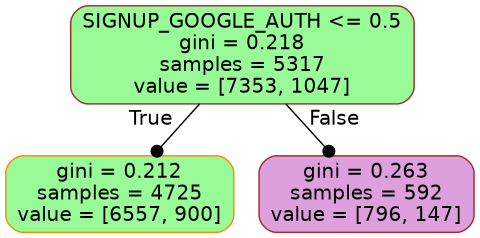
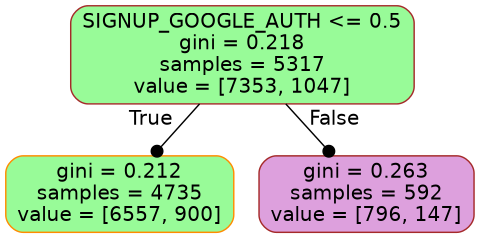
(120, 194) -> (120, 194)
